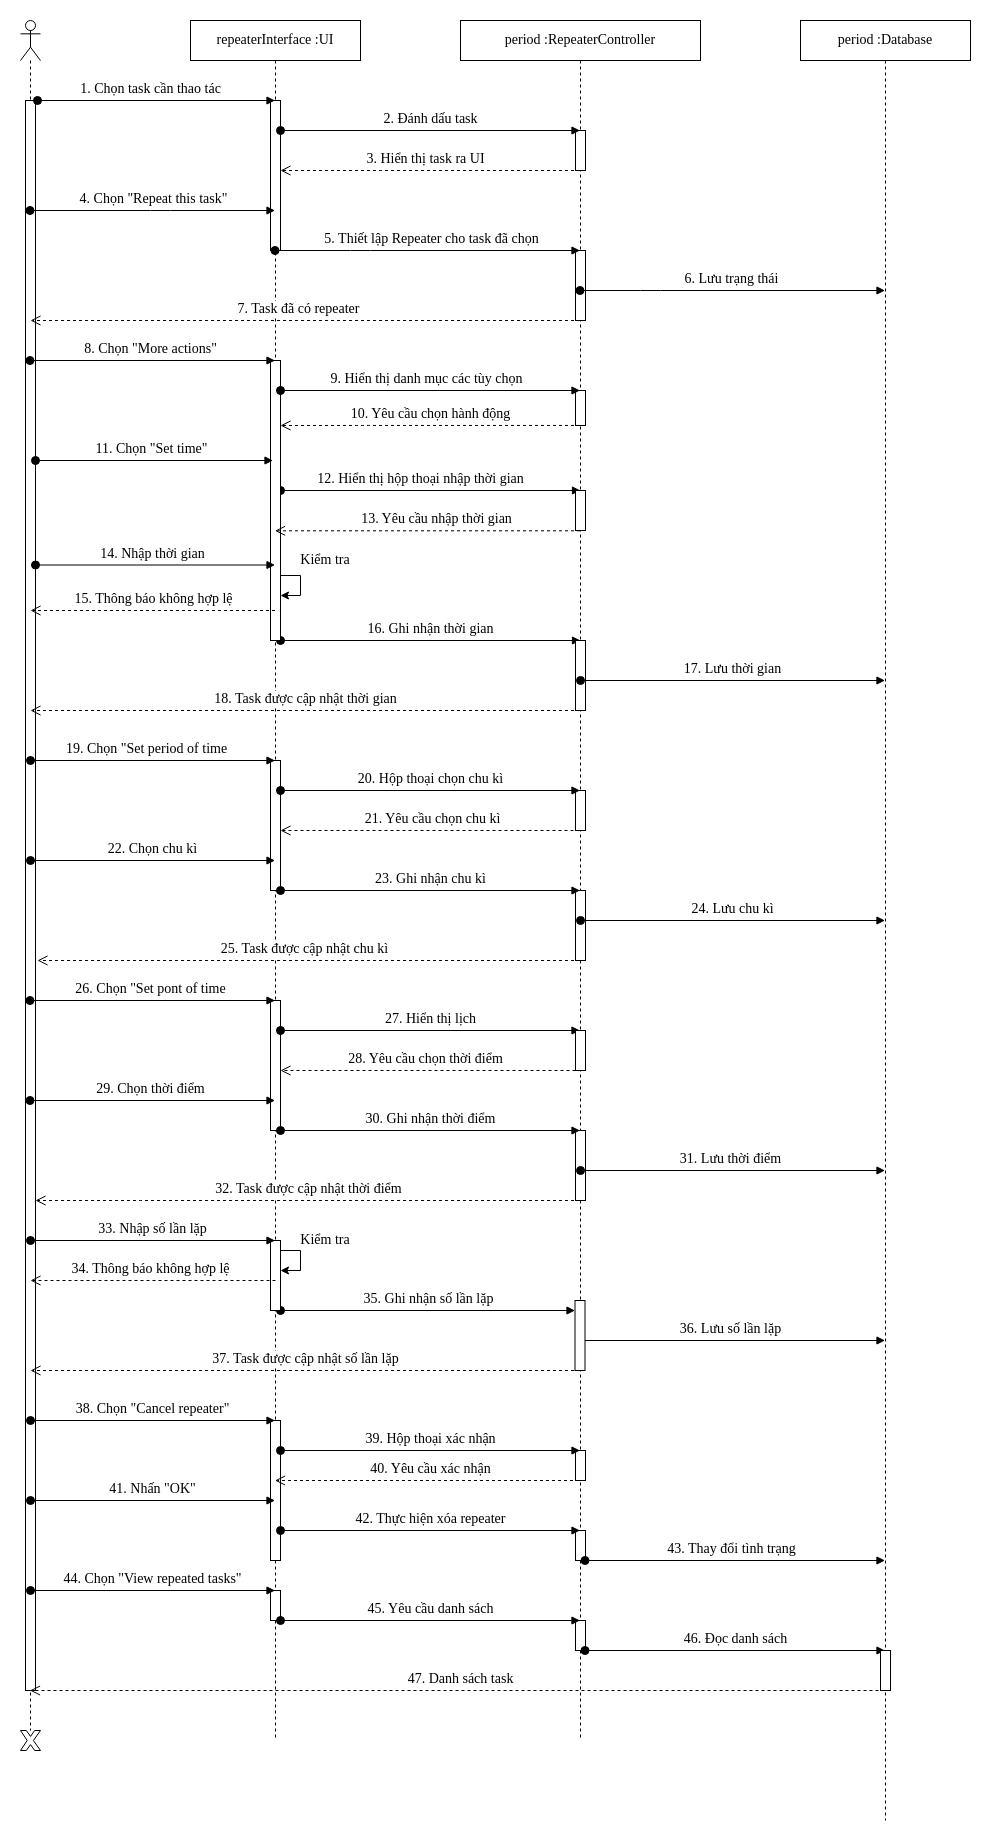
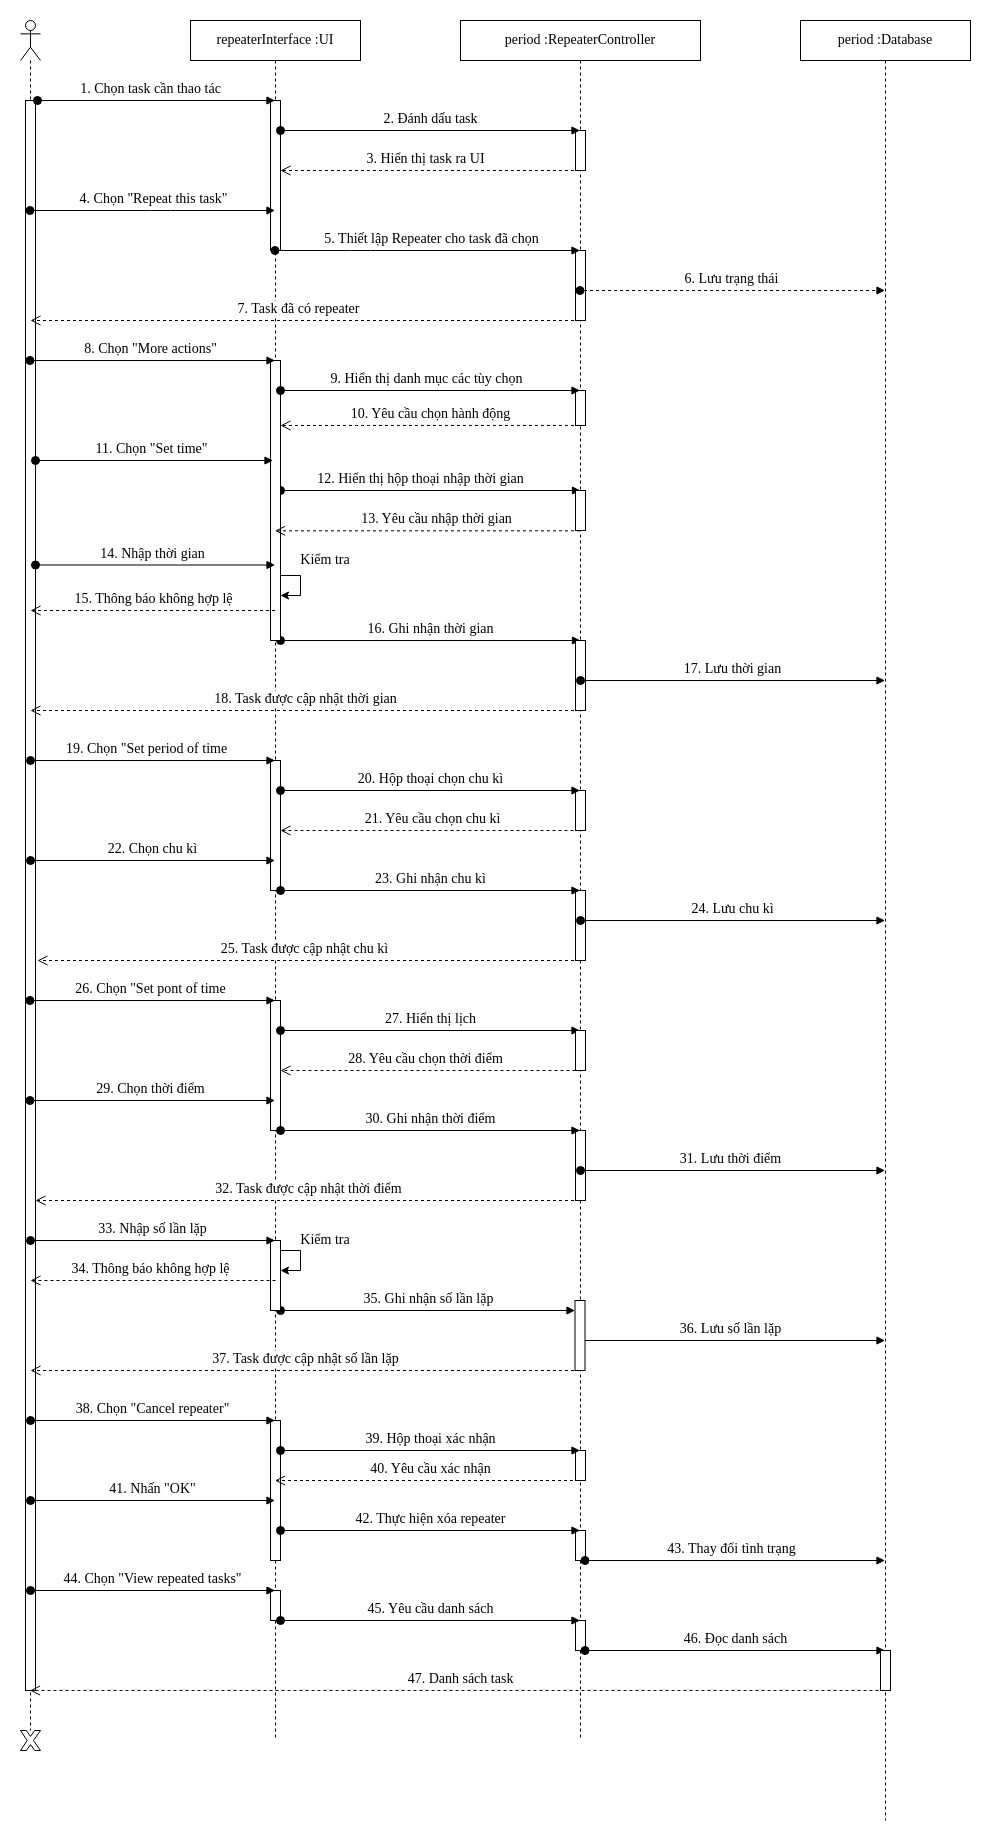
(731, 291) -> (731, 291)
